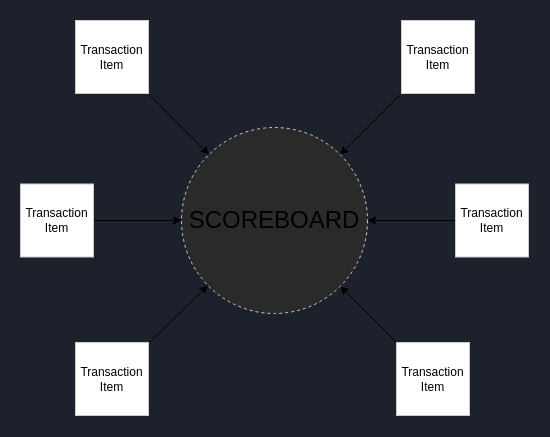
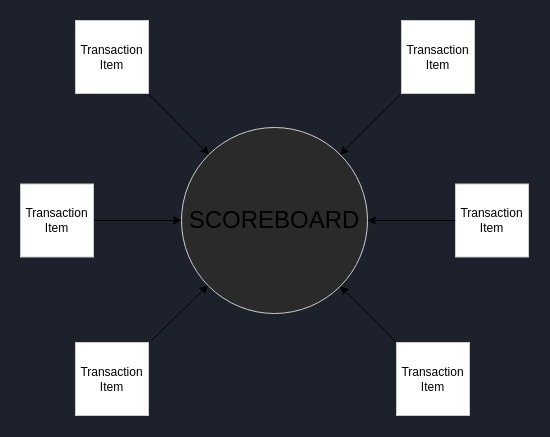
(275, 221) -> (275, 221)
